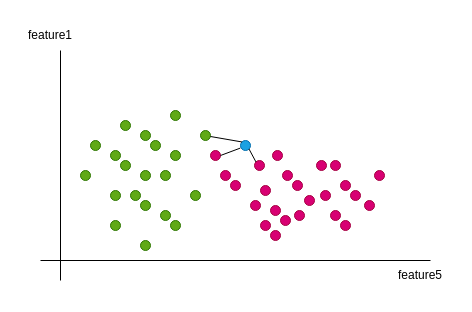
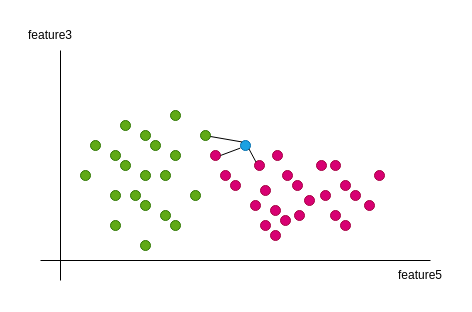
(51, 36) -> (51, 36)
